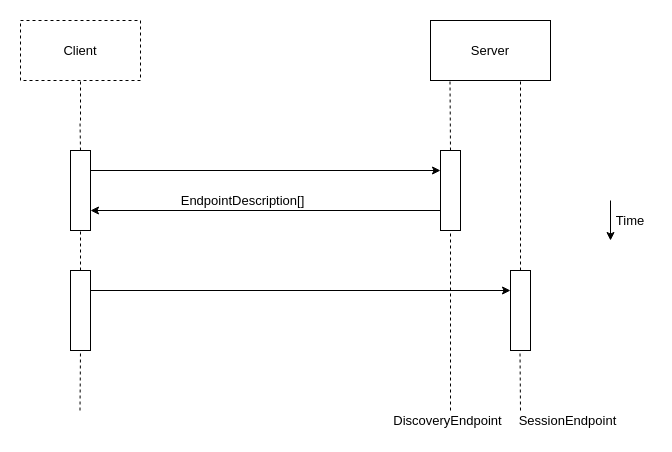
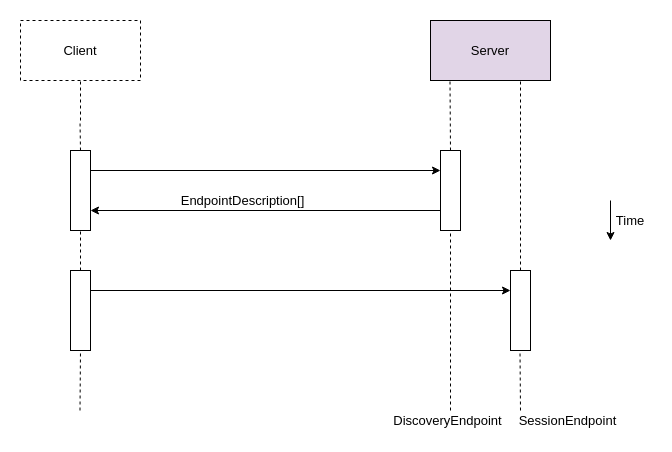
(491, 51) -> (491, 51)
